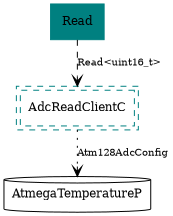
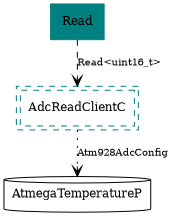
(123, 153) -> (123, 153)
